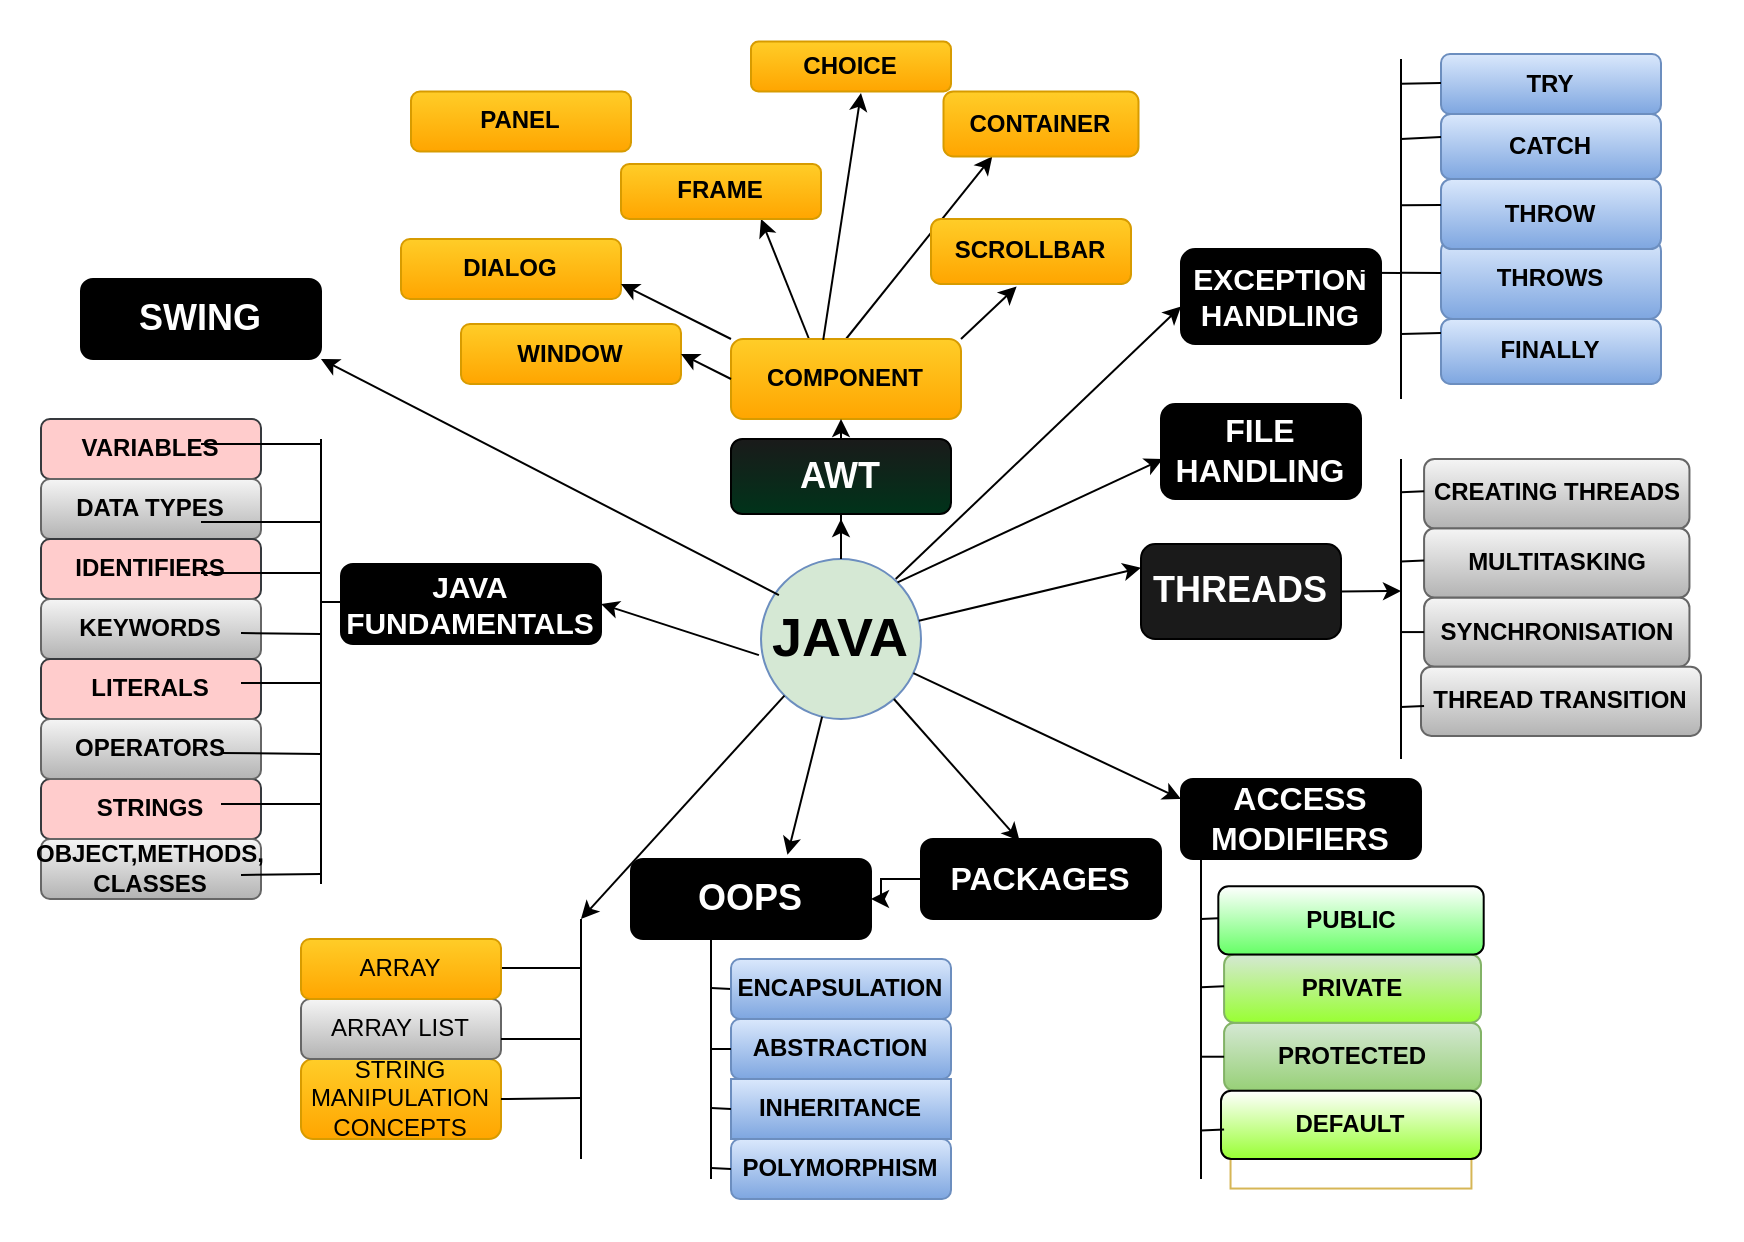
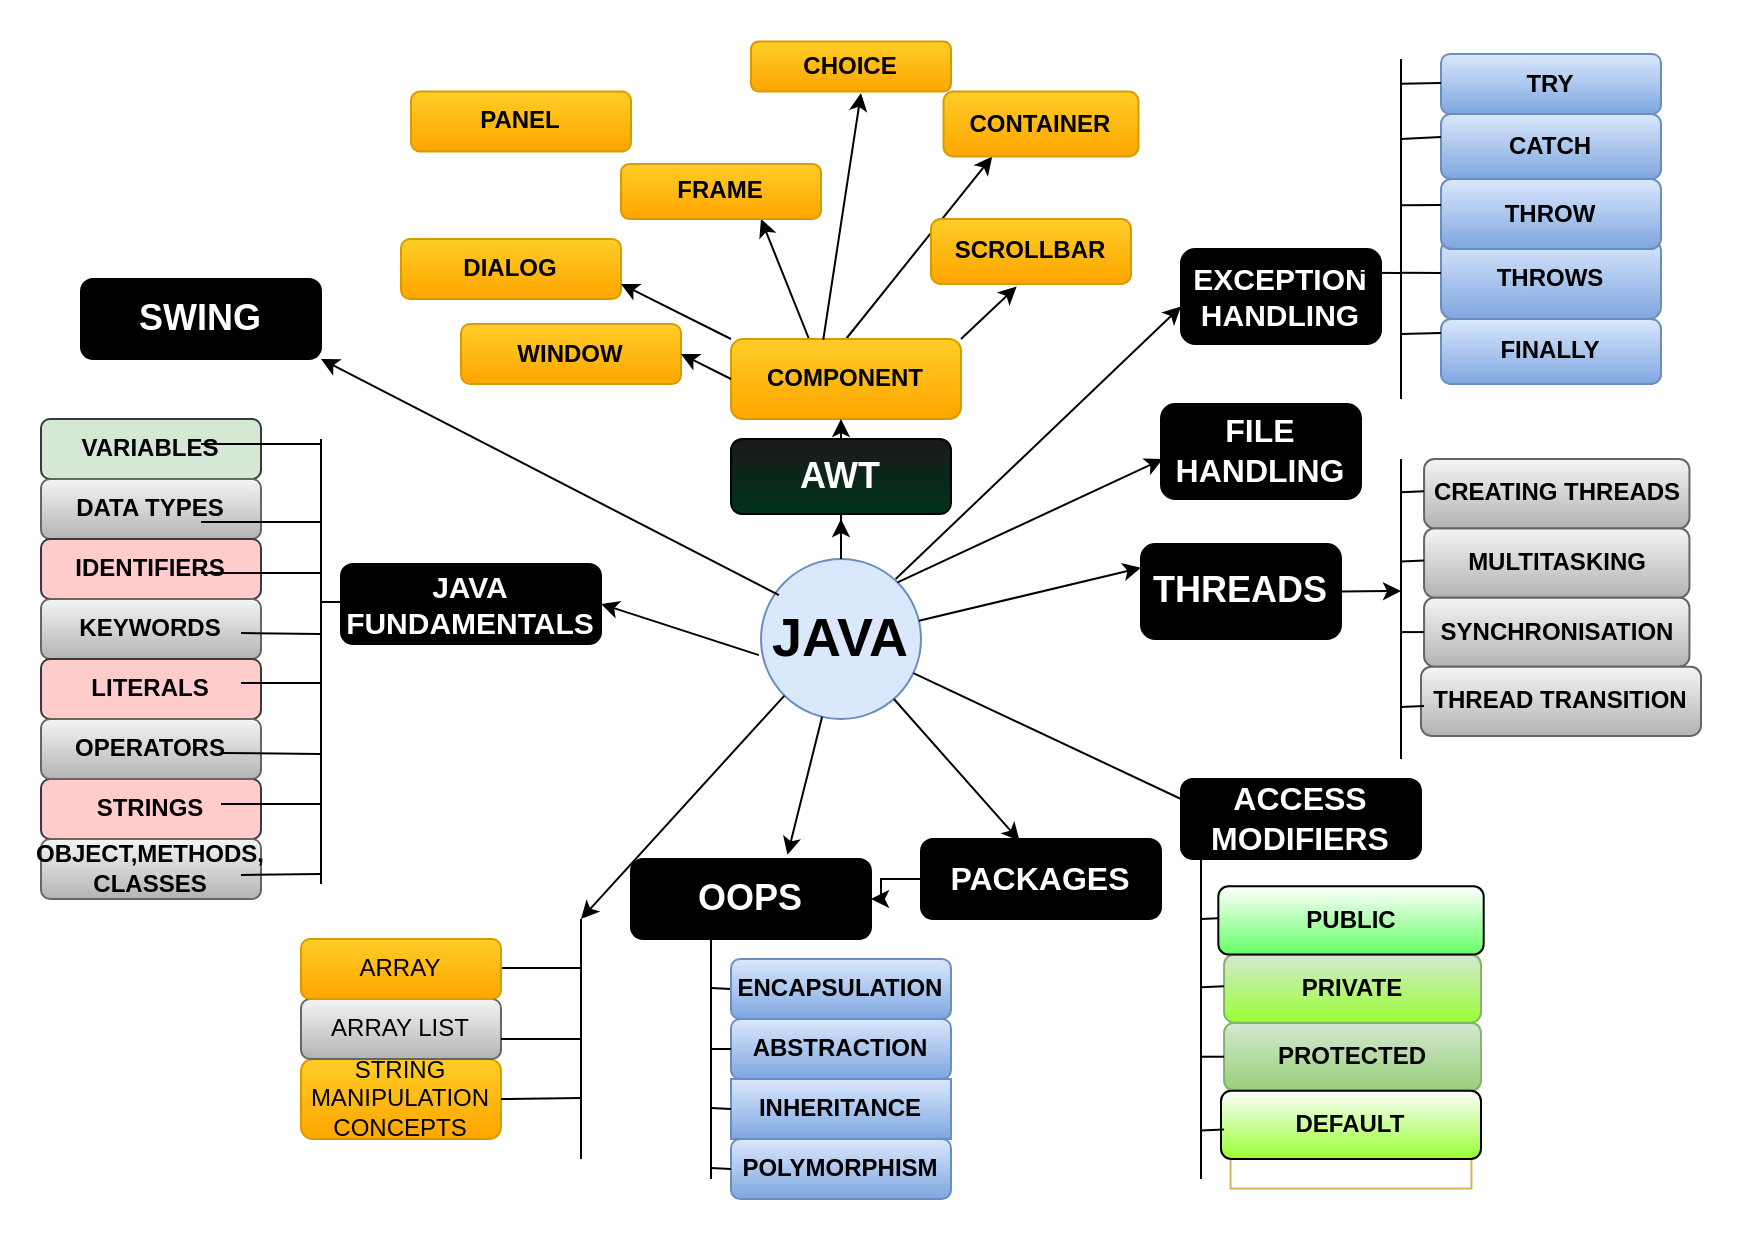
(151, 449) -> (151, 449)
(1241, 592) -> (1241, 592)
(841, 639) -> (841, 639)
(1168, 793) -> (1172, 795)
